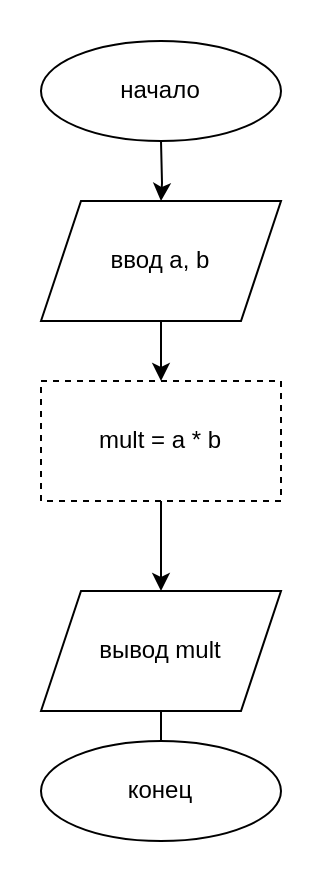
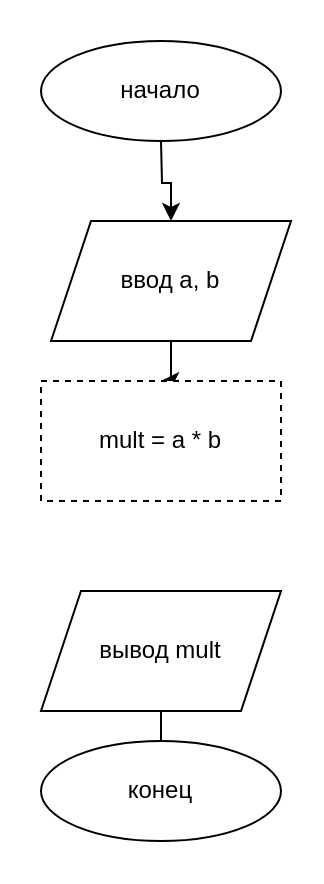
(161, 261) -> (171, 281)
(161, 539) -> none
